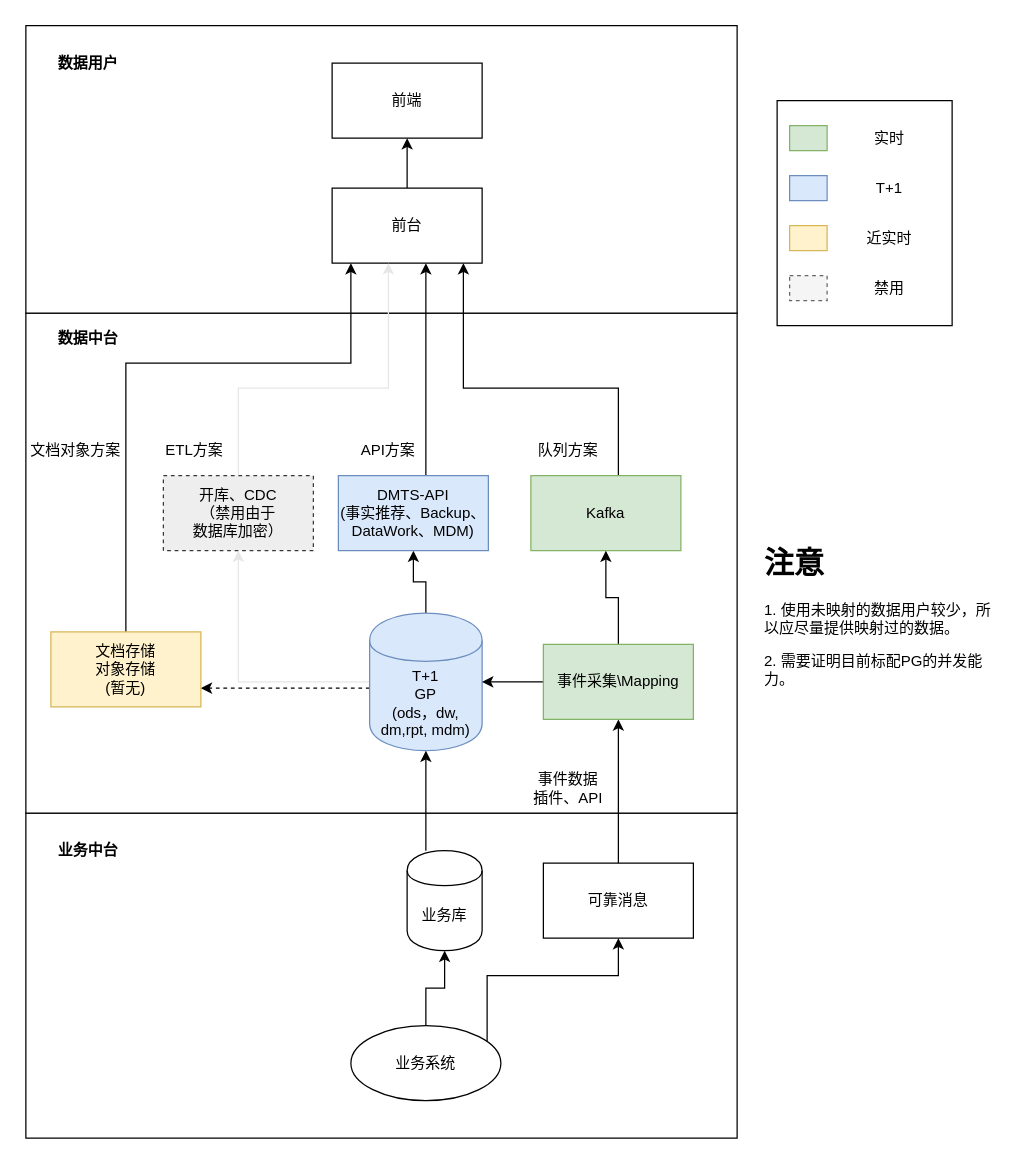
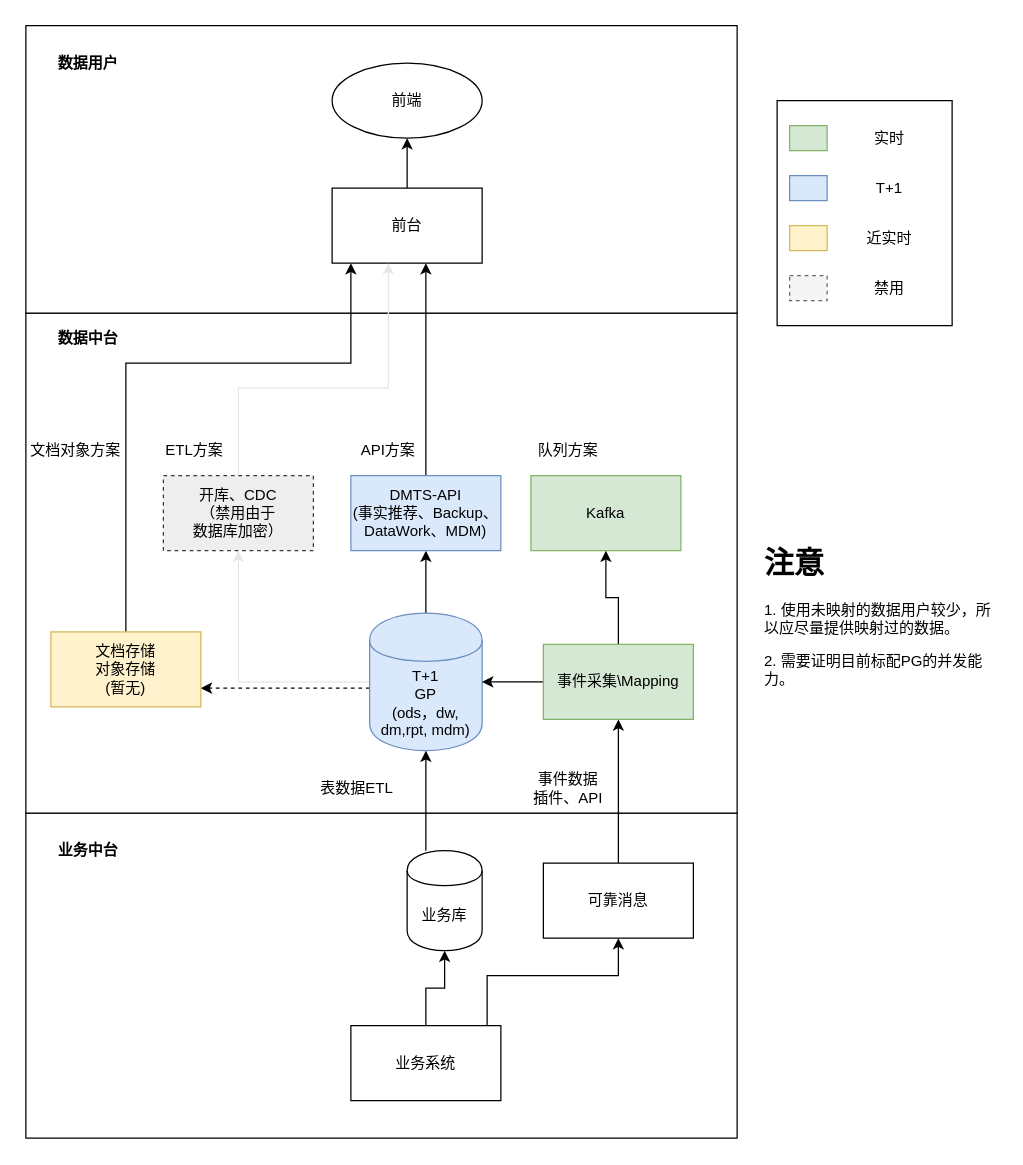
(407, 101) -> (407, 101)
(526, 388) -> none
(413, 513) -> (426, 513)
none -> (357, 788)
(426, 1063) -> (426, 1063)
